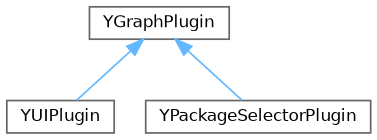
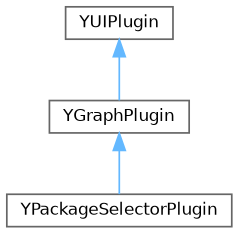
(104, 76) -> (119, 79)
